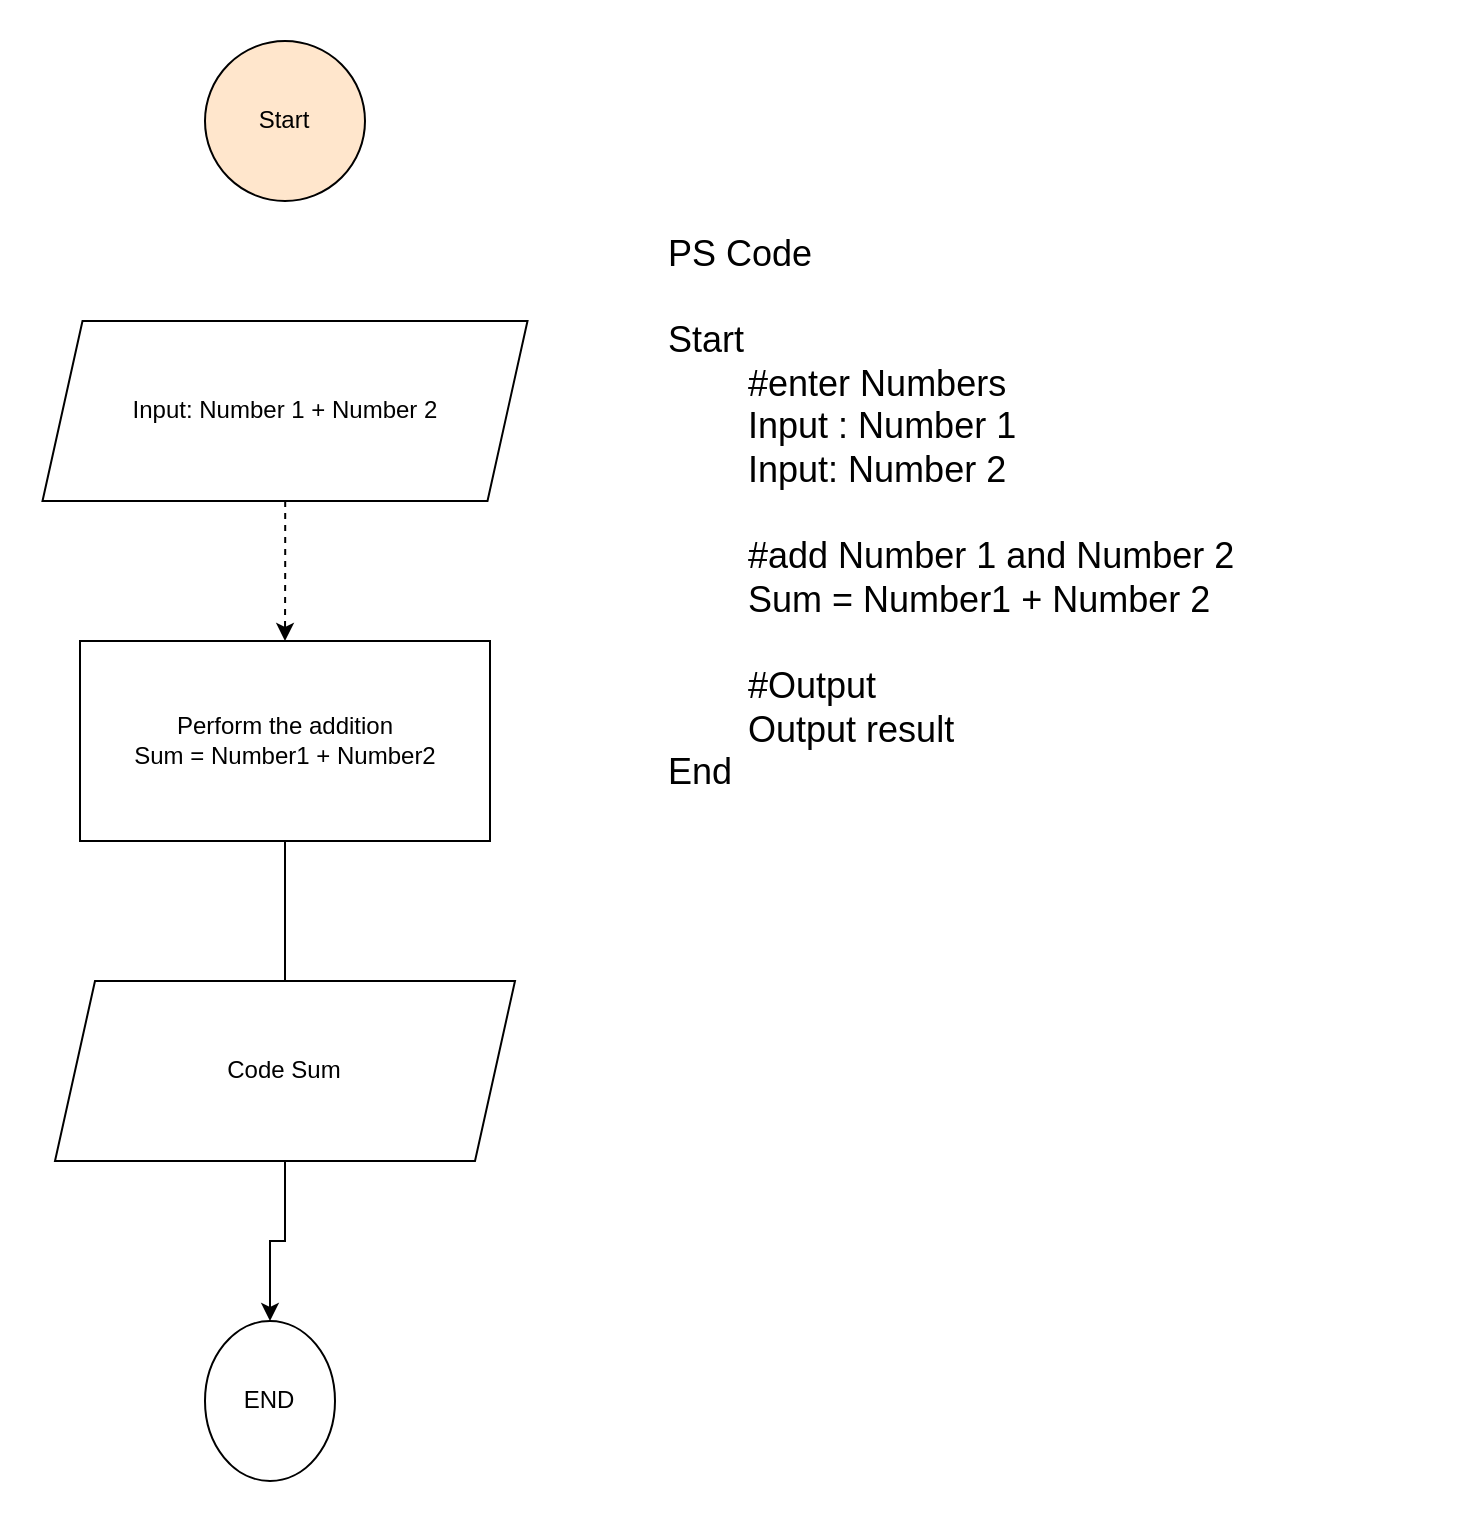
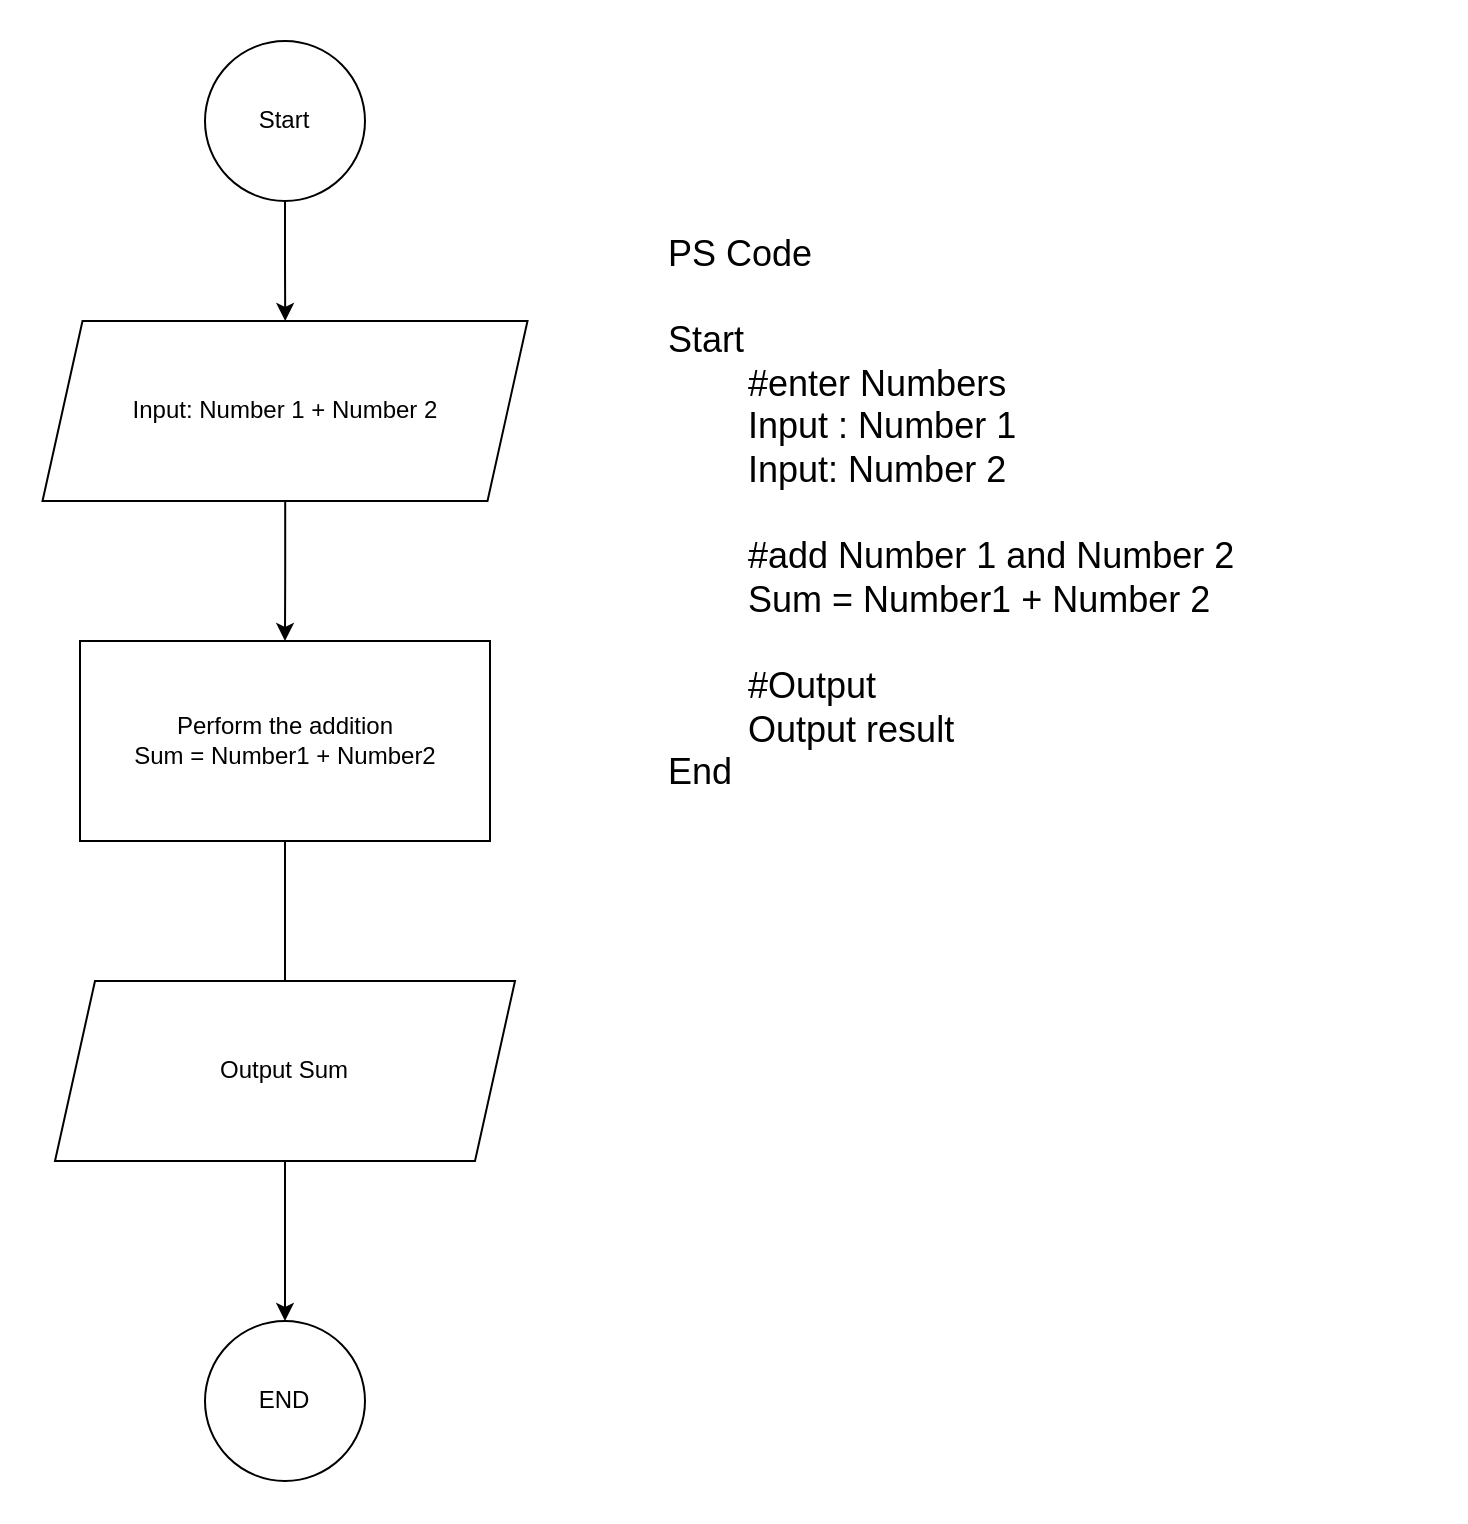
(285, 121) -> (285, 121)
none -> (285, 254)
(285, 562) -> (285, 562)
(285, 1071) -> (285, 1071)
(270, 1401) -> (285, 1401)
